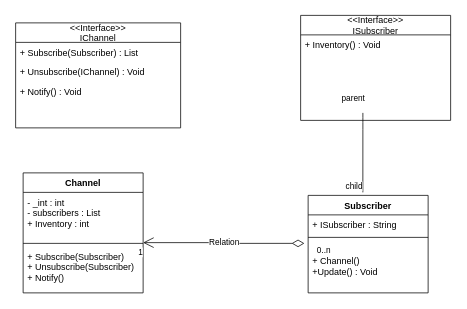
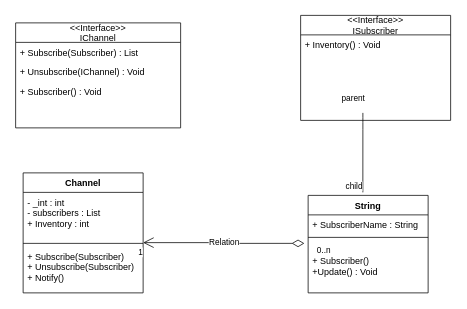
(55, 92) -> (65, 92)
(368, 206) -> (368, 206)
(360, 225) -> (368, 225)
(337, 261) -> (345, 261)
